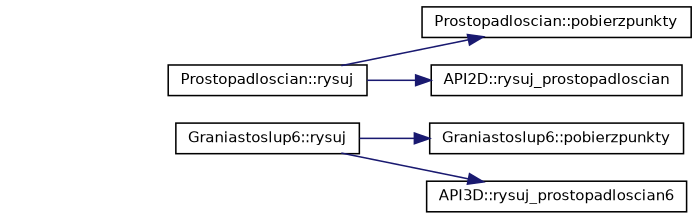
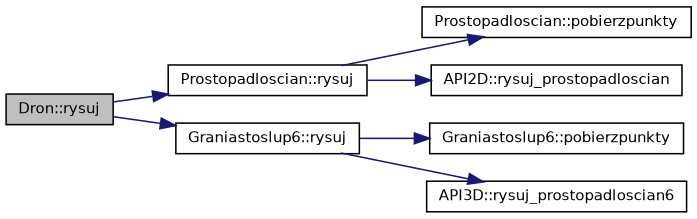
none -> (60, 109)
